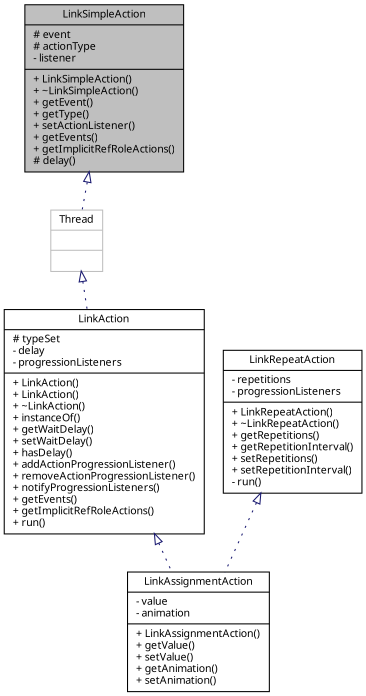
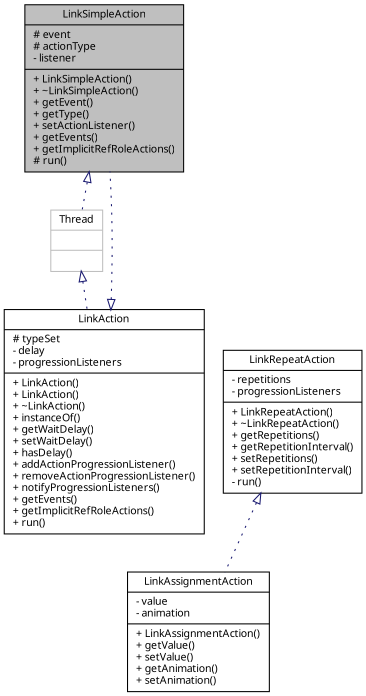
(55, 161) -> (50, 161)
(165, 558) -> (112, 235)
